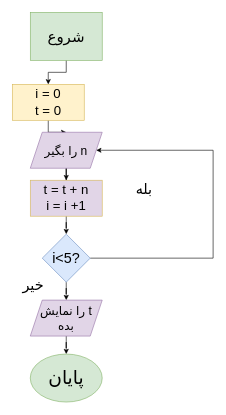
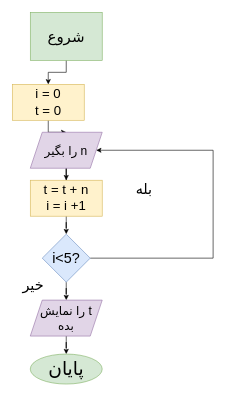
(66, 198) -> (66, 198)
(66, 378) -> (66, 369)
